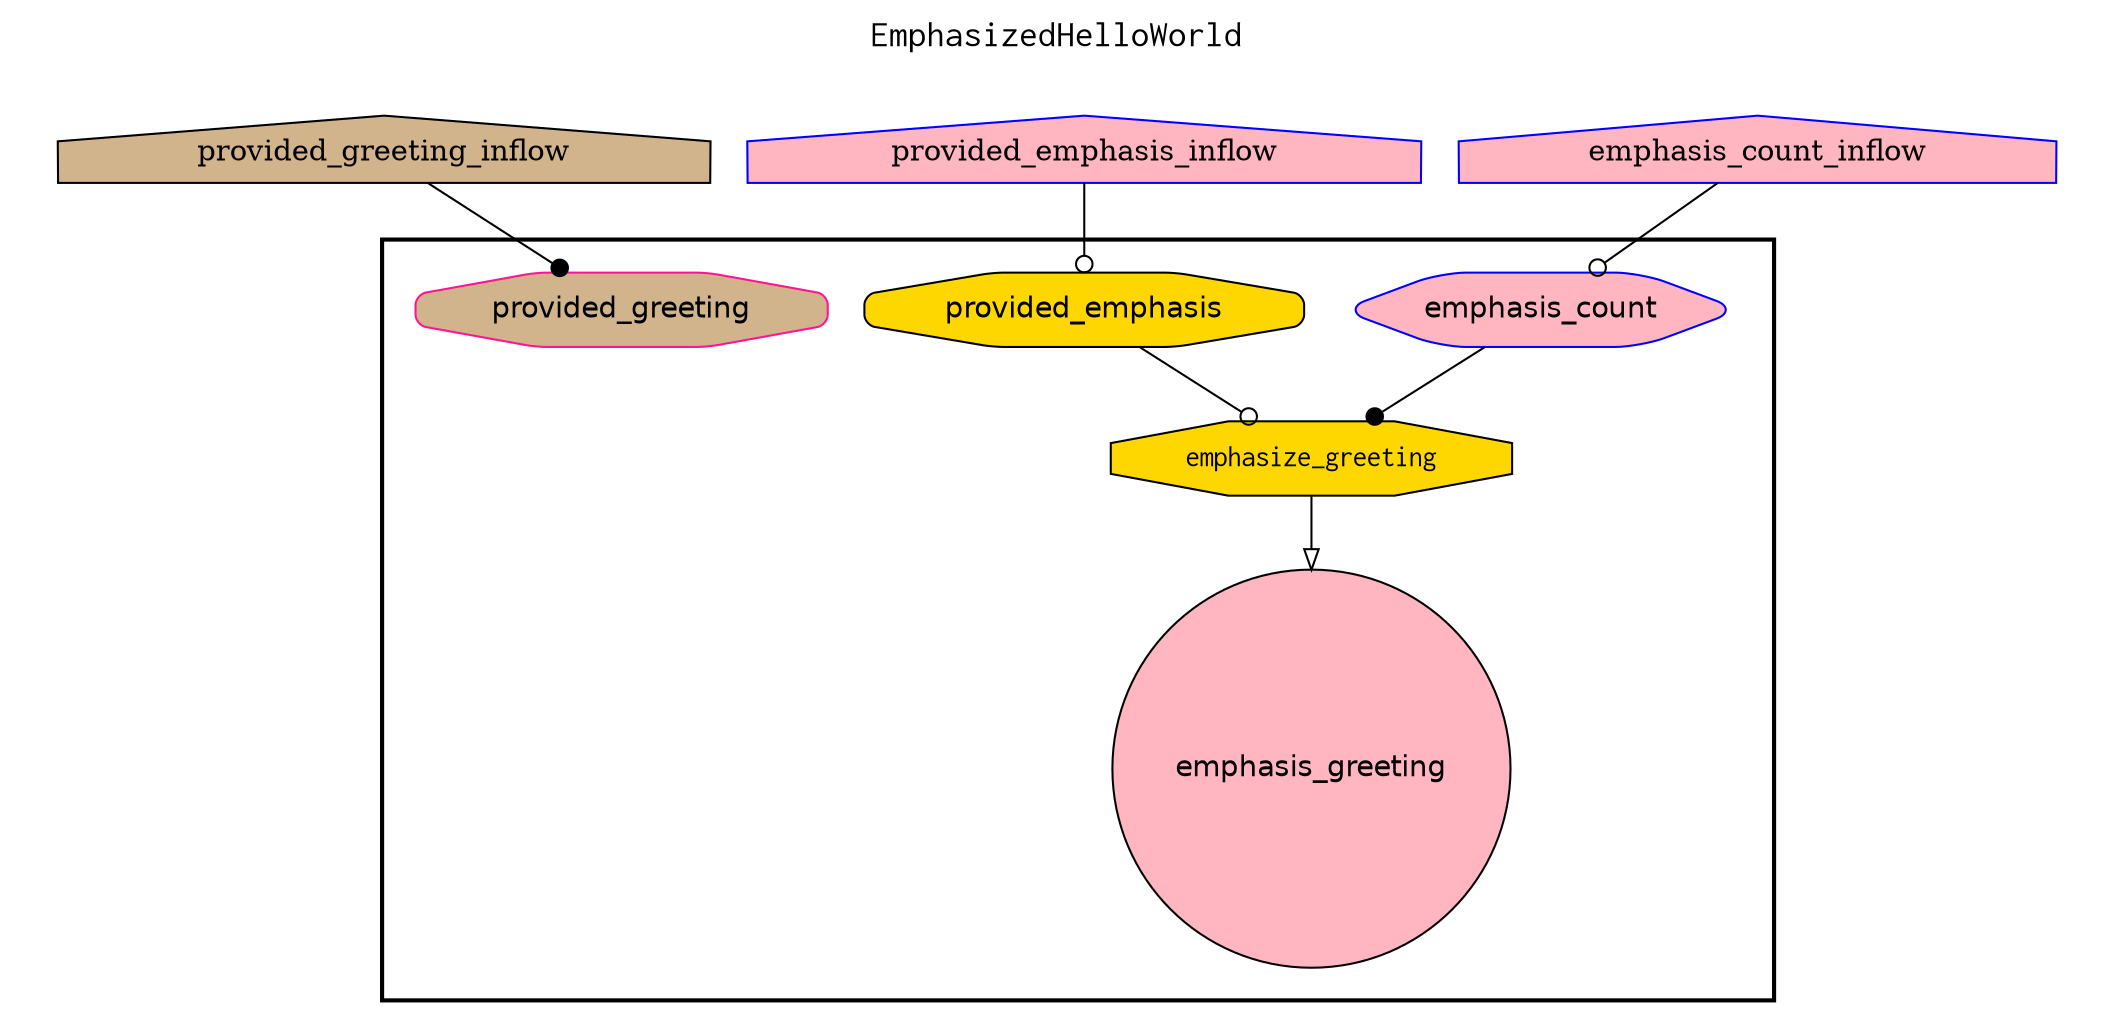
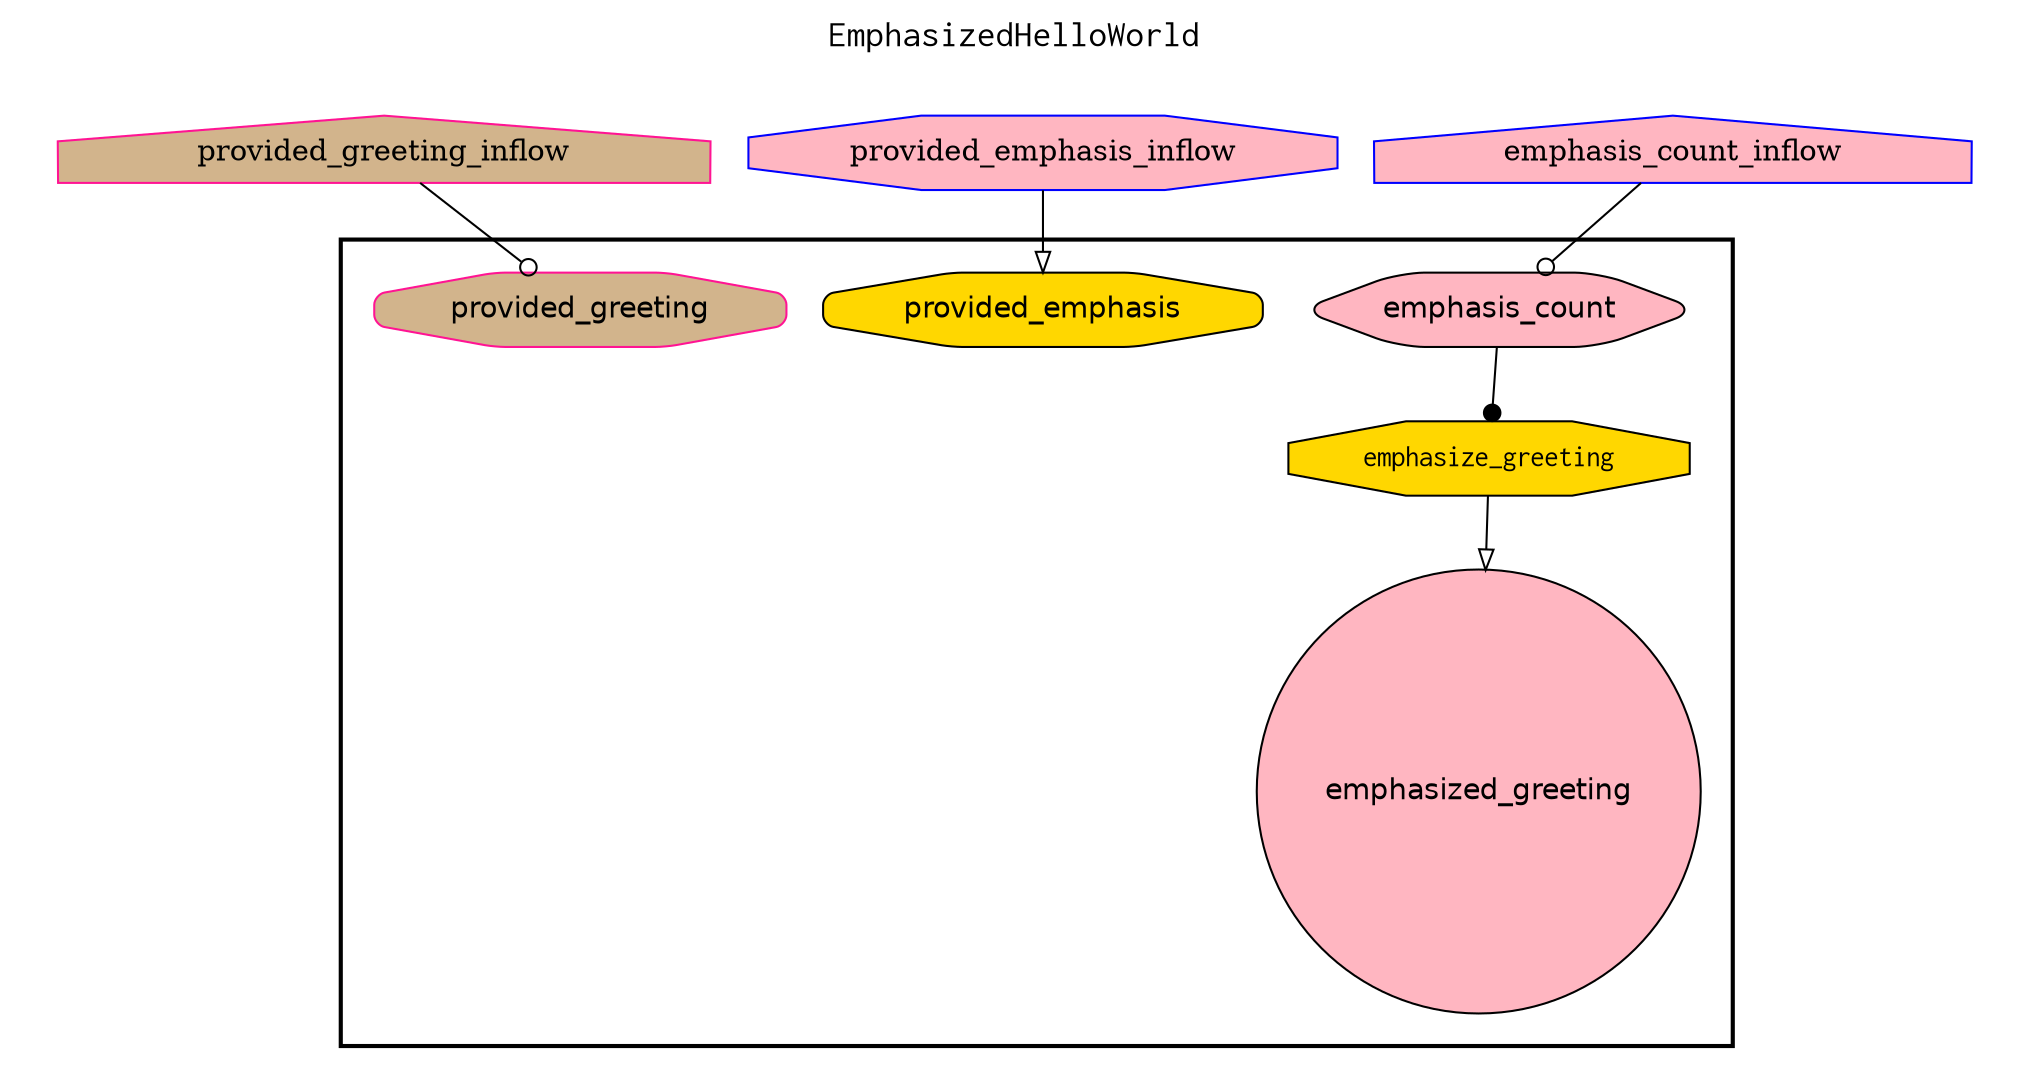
(384, 153) -> (384, 153)
(1084, 153) -> (1043, 153)
(1084, 219) -> (1043, 221)
(490, 223) -> (471, 222)
(1541, 310) -> (1499, 310)
(1190, 379) -> none
(1311, 769) -> (1479, 791)
